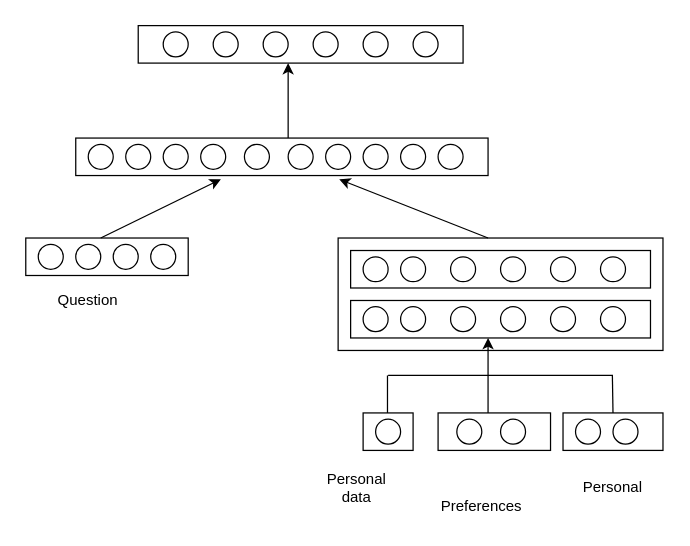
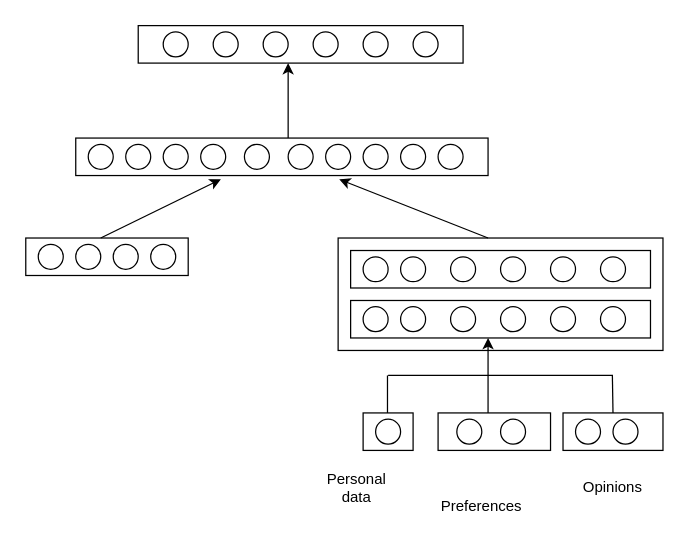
(88, 301) -> none
(613, 488) -> (613, 488)
